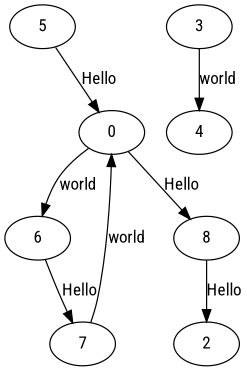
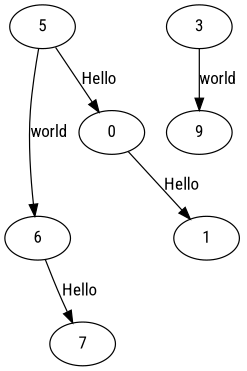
(199, 132) -> (199, 132)
(62, 173) -> (30, 126)
(207, 238) -> (207, 238)
(106, 245) -> none
(207, 344) -> none
